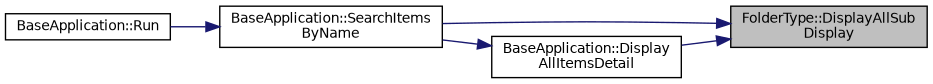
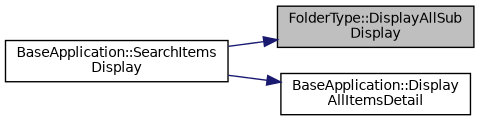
(88, 27) -> none
(331, 27) -> (117, 61)
(699, 43) -> none
